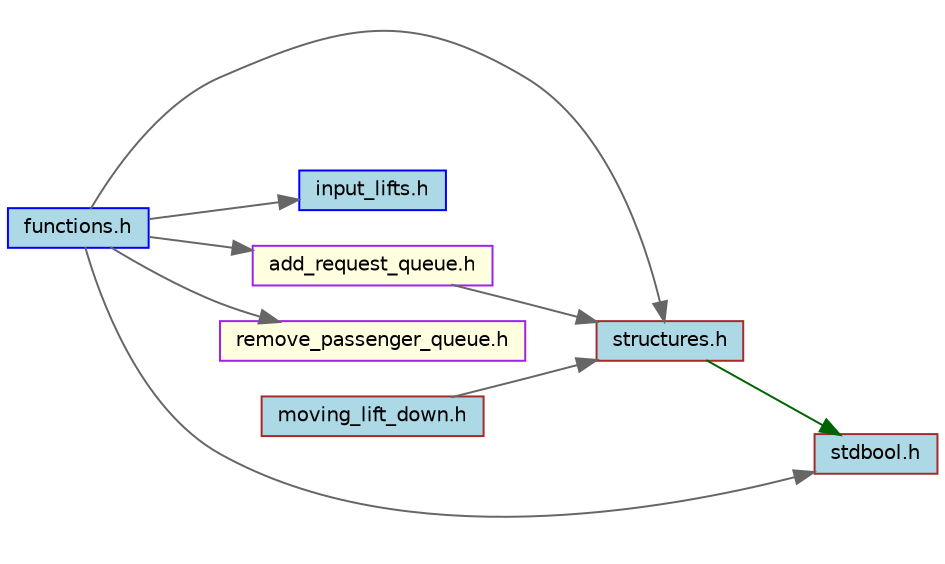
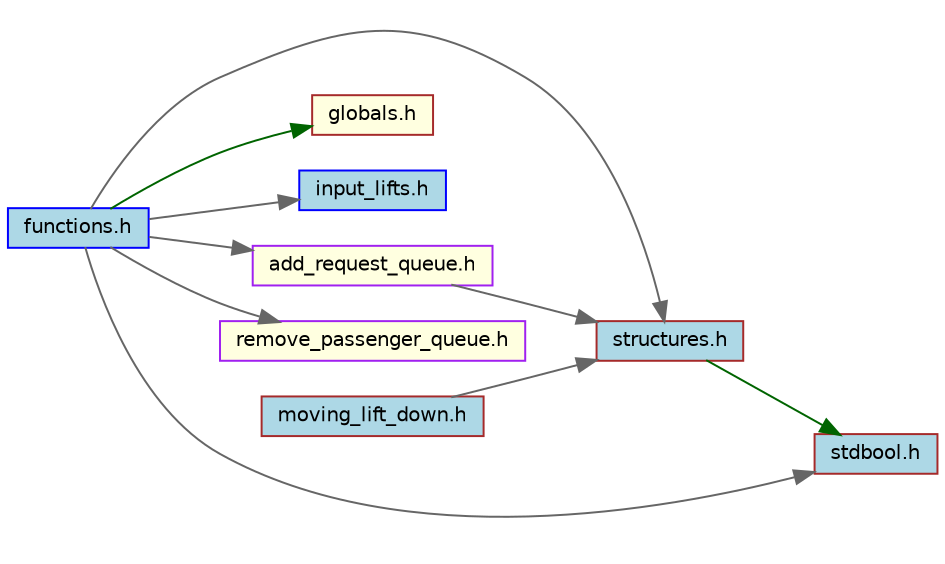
none -> (373, 115)
